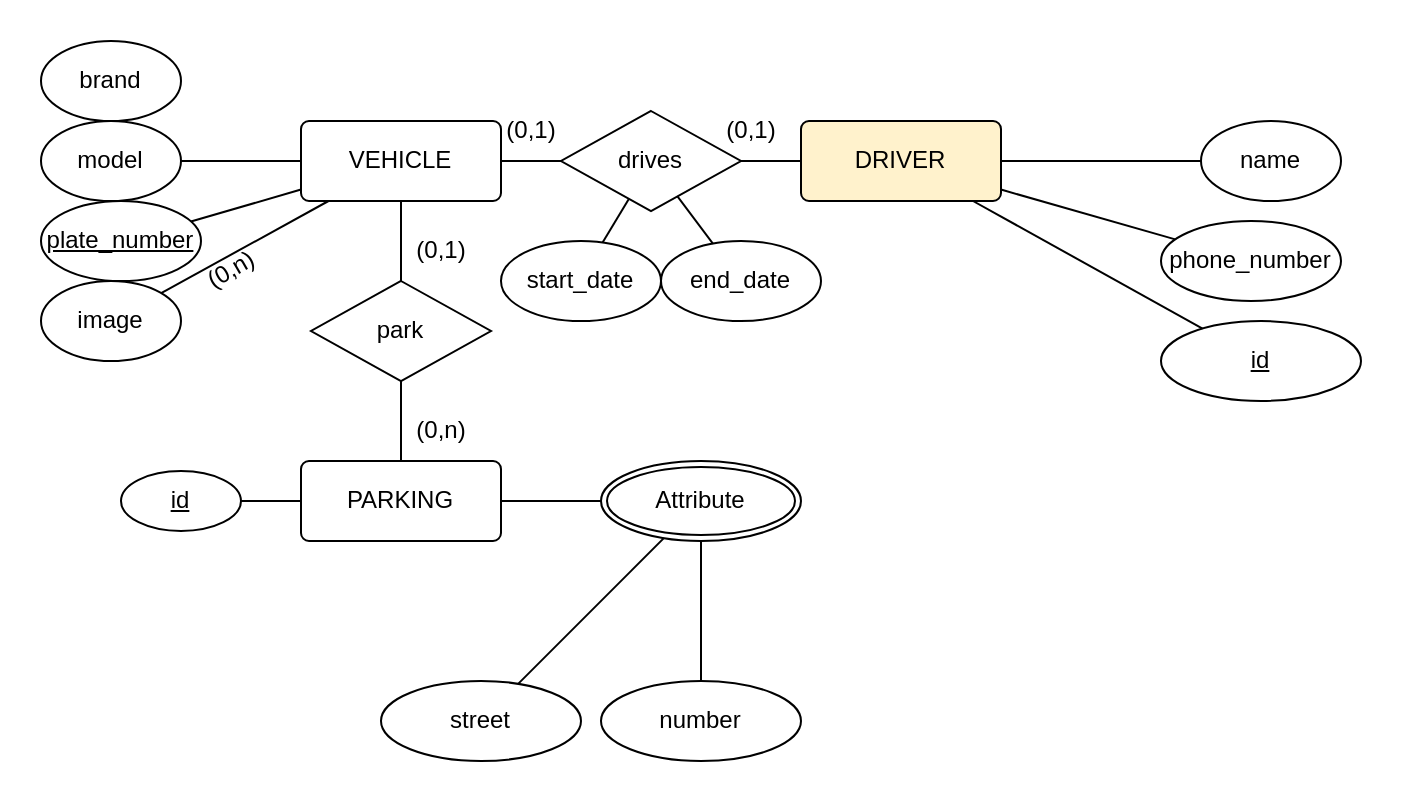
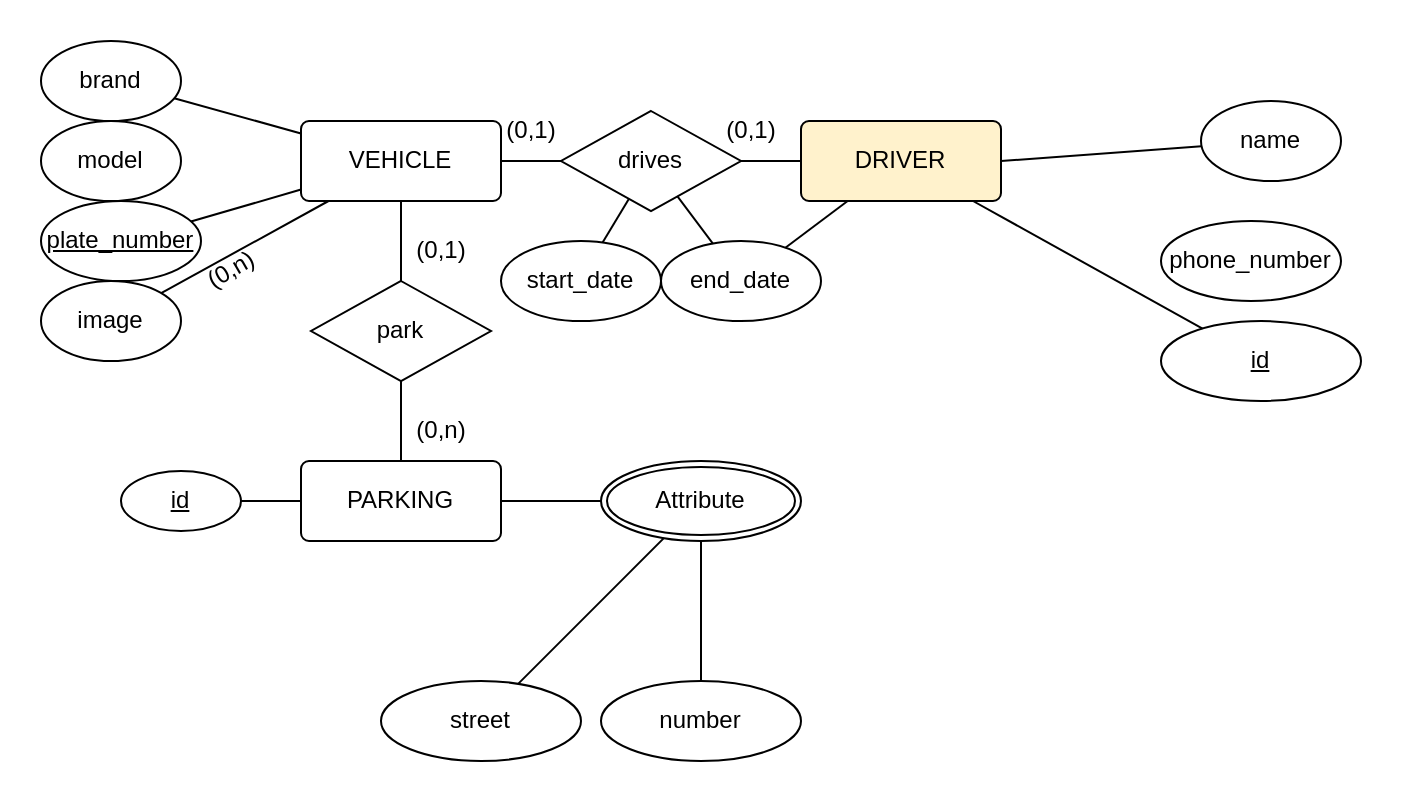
none -> (237, 116)
(241, 161) -> none
(1271, 161) -> (1271, 141)
(1088, 214) -> (817, 224)
